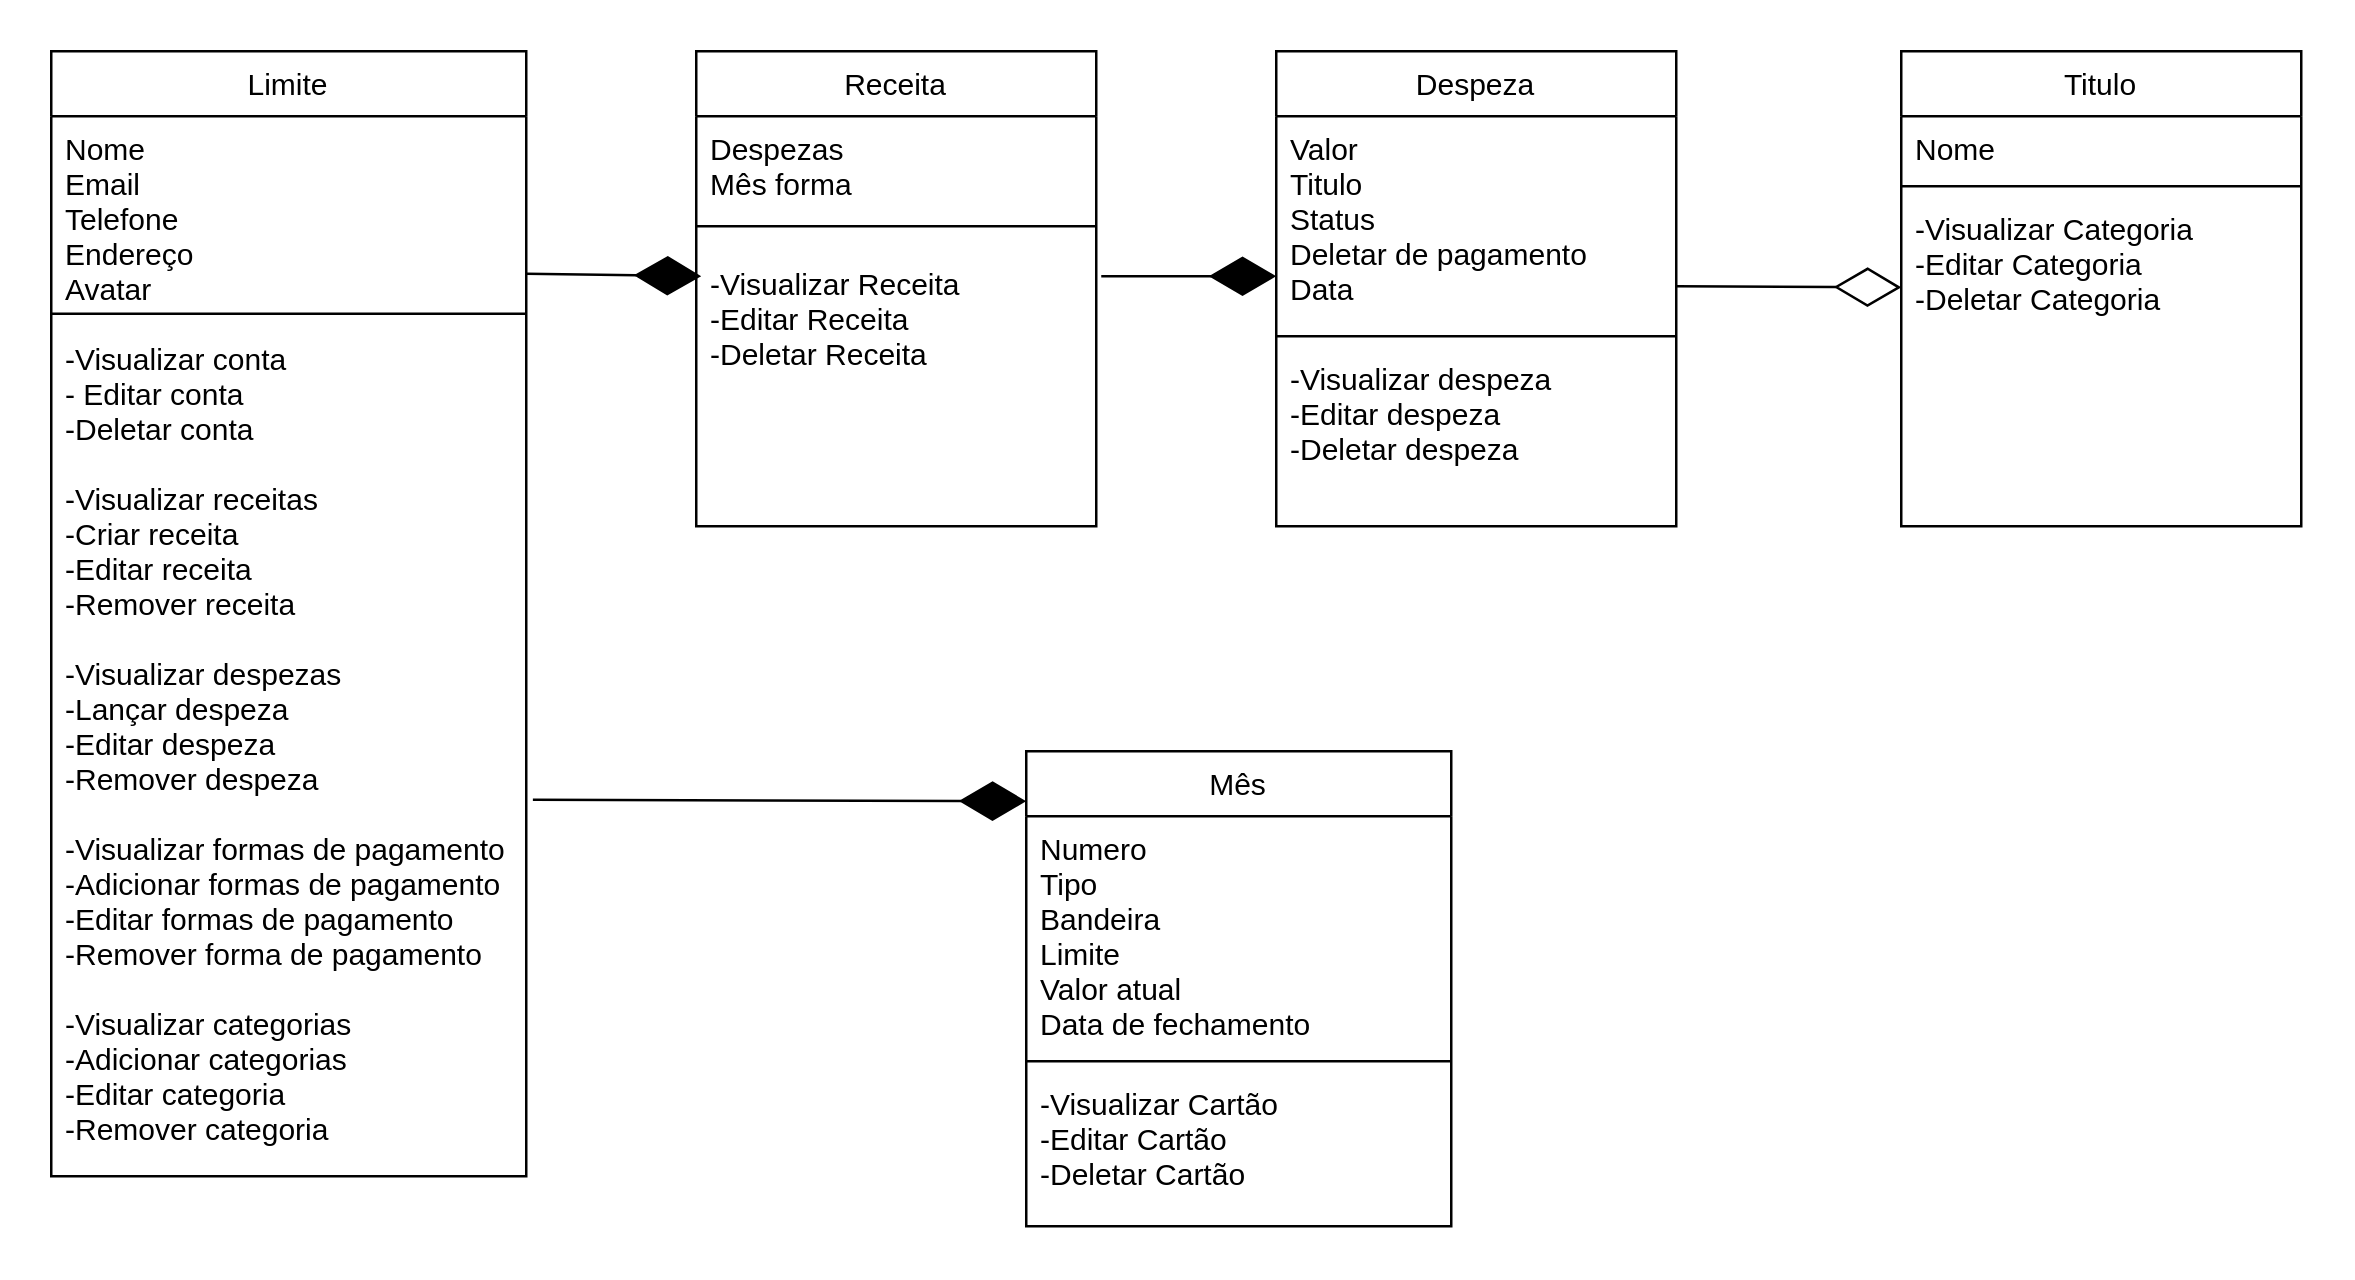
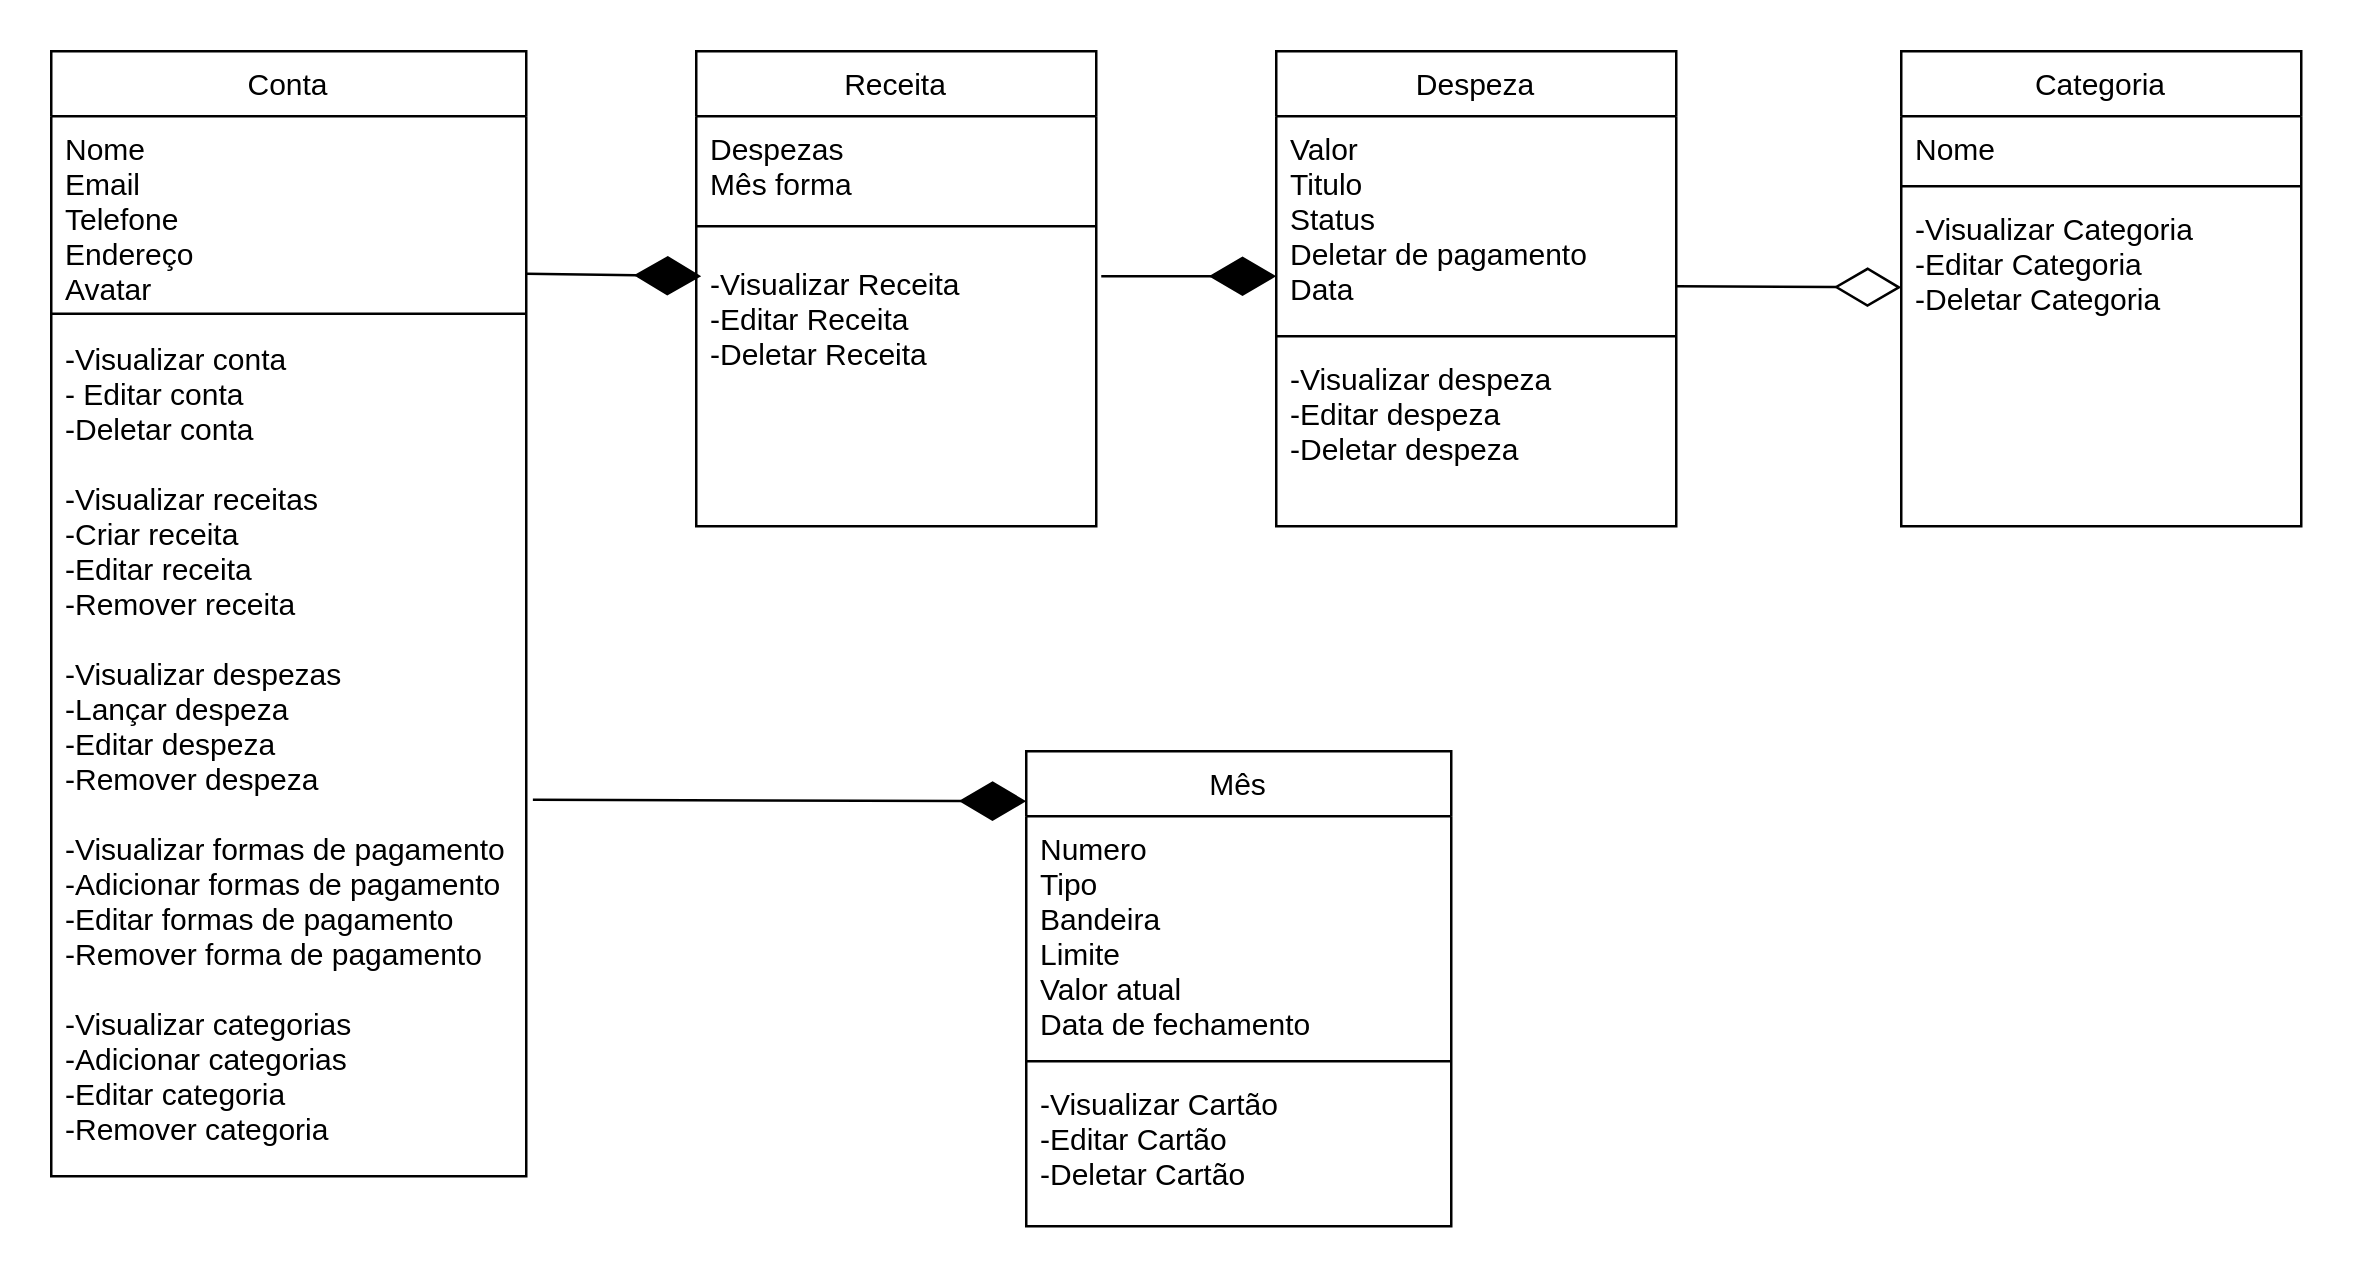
(288, 85) -> (288, 85)
(2100, 85) -> (2100, 85)
